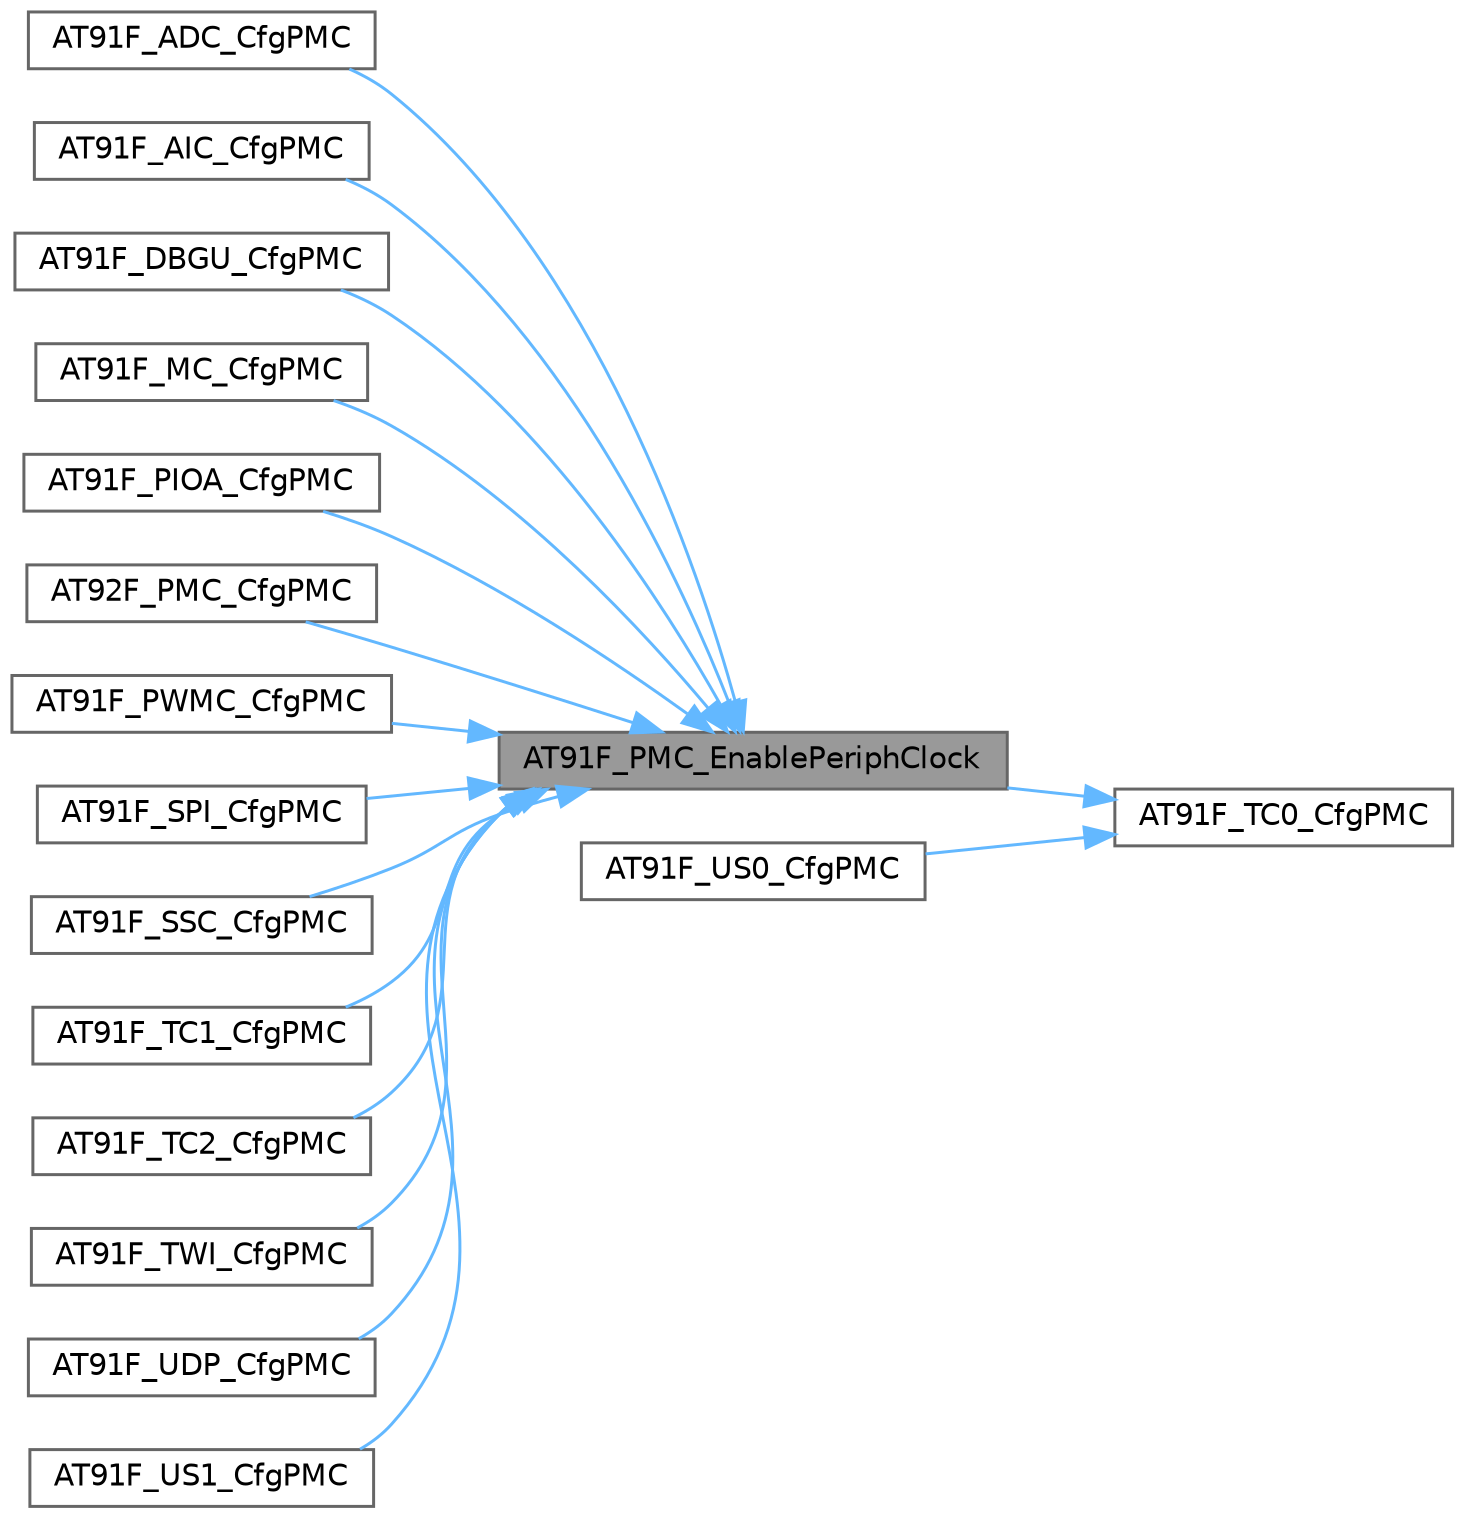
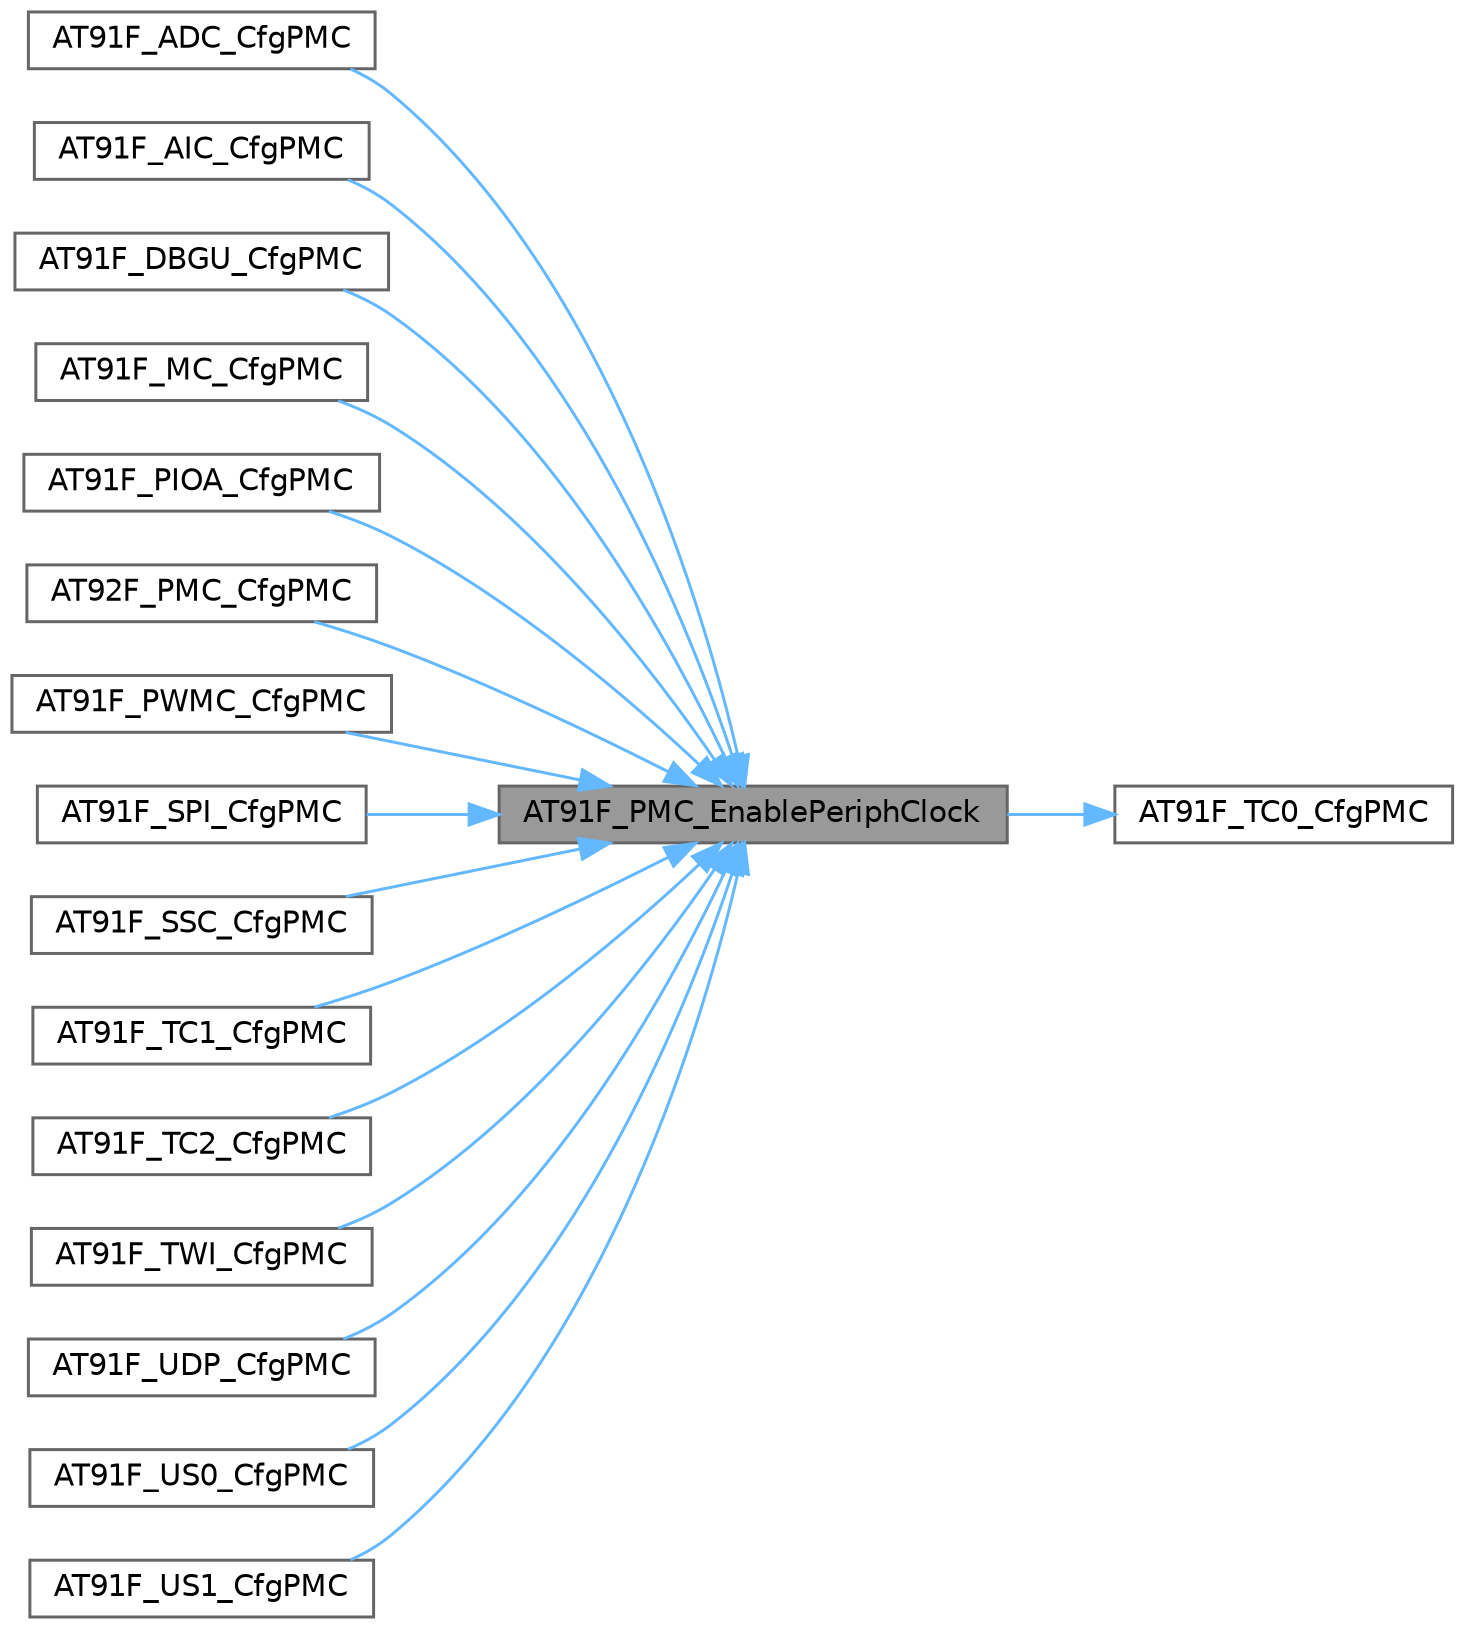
(1005, 846) -> (586, 1194)
